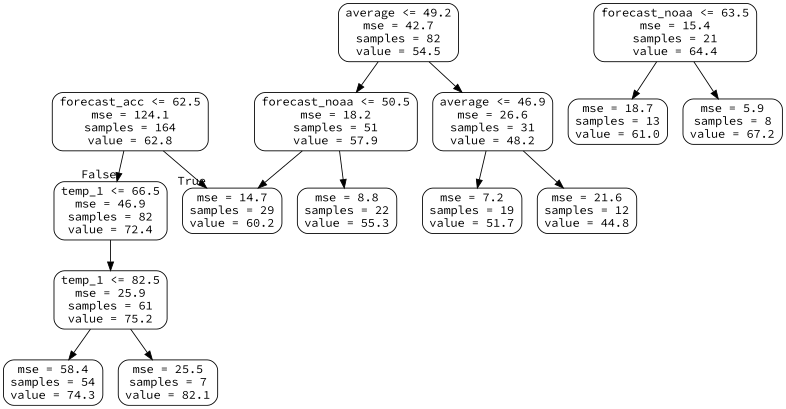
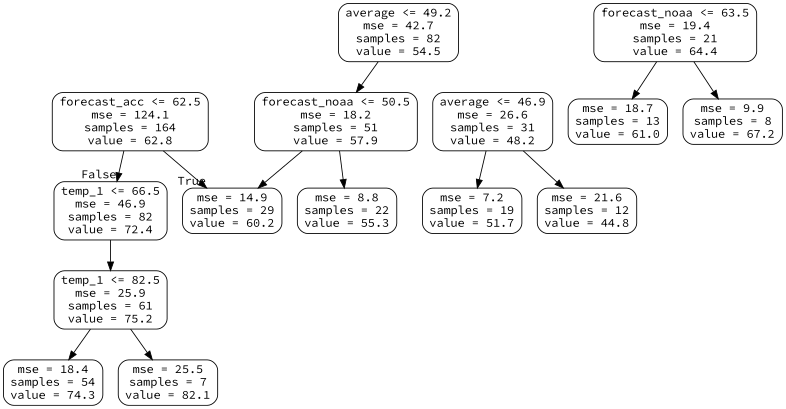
(675, 33) -> (675, 33)
(442, 74) -> none
(733, 122) -> (733, 122)
(232, 211) -> (232, 211)
(53, 383) -> (53, 383)
